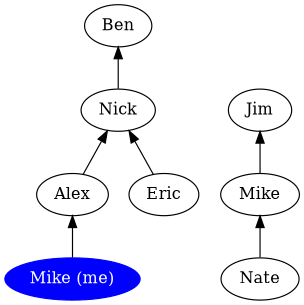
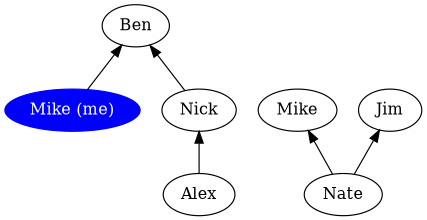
(260, 158) -> (364, 157)
(164, 195) -> none
(72, 243) -> (101, 72)
